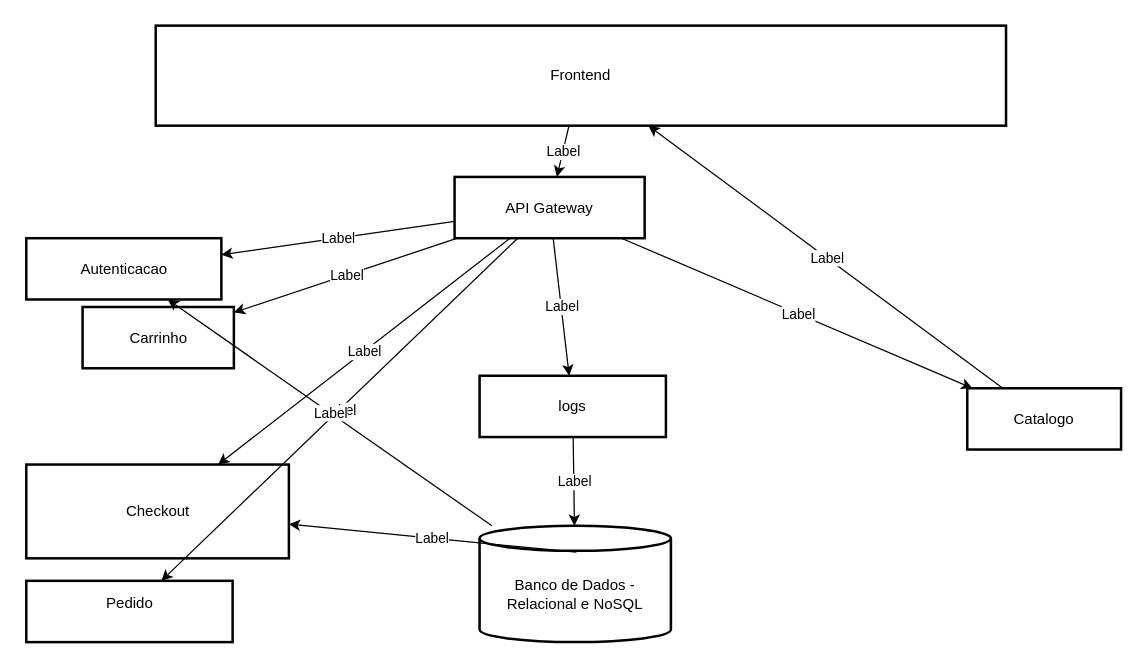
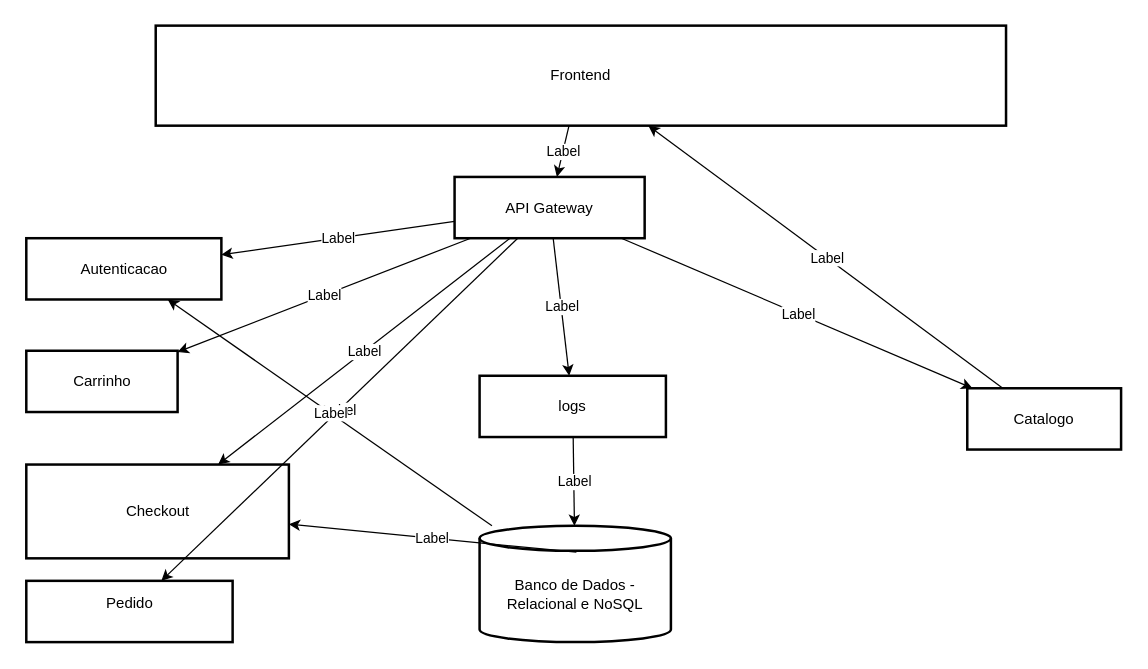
(158, 338) -> (102, 381)
